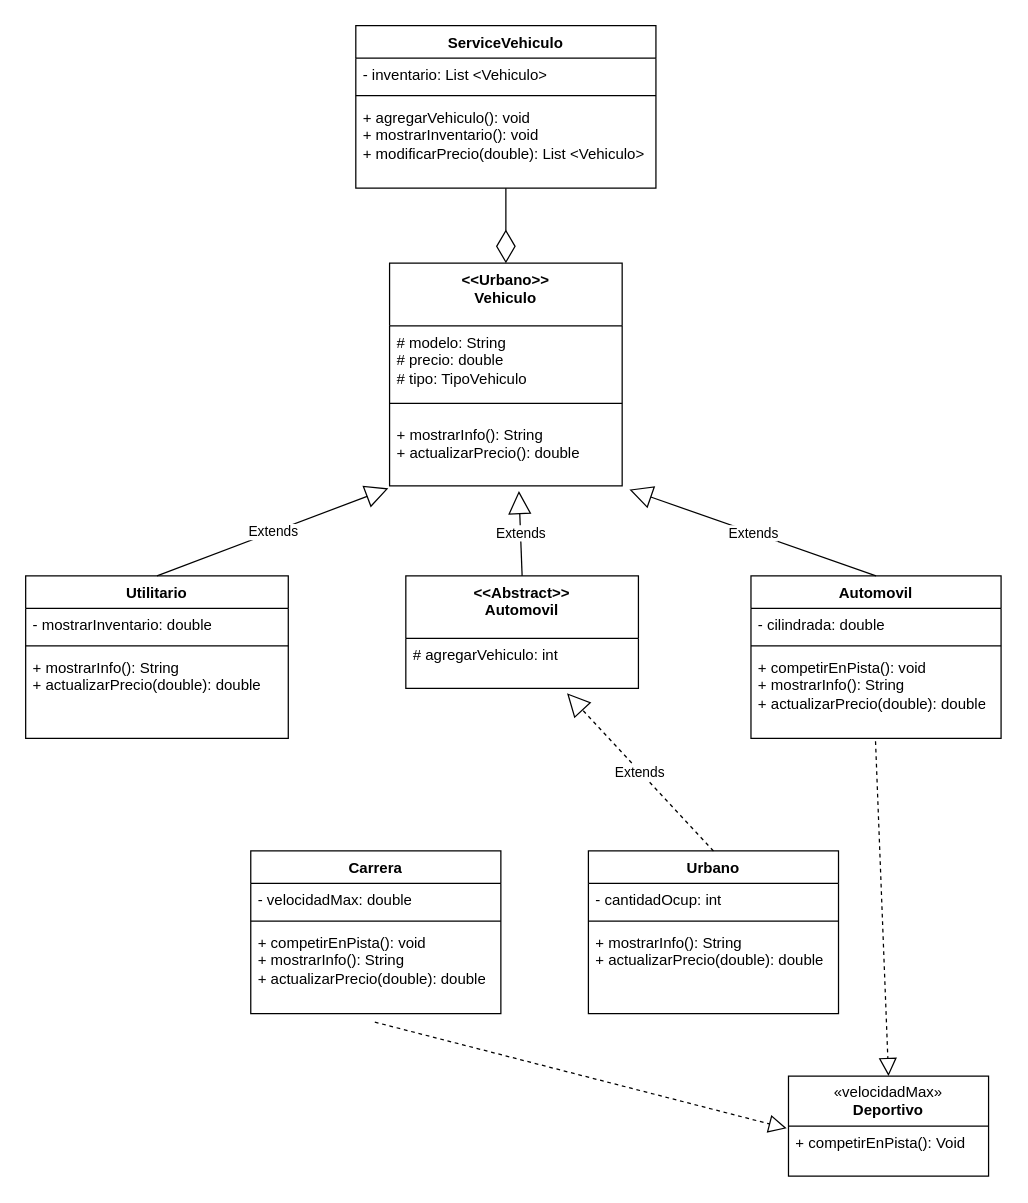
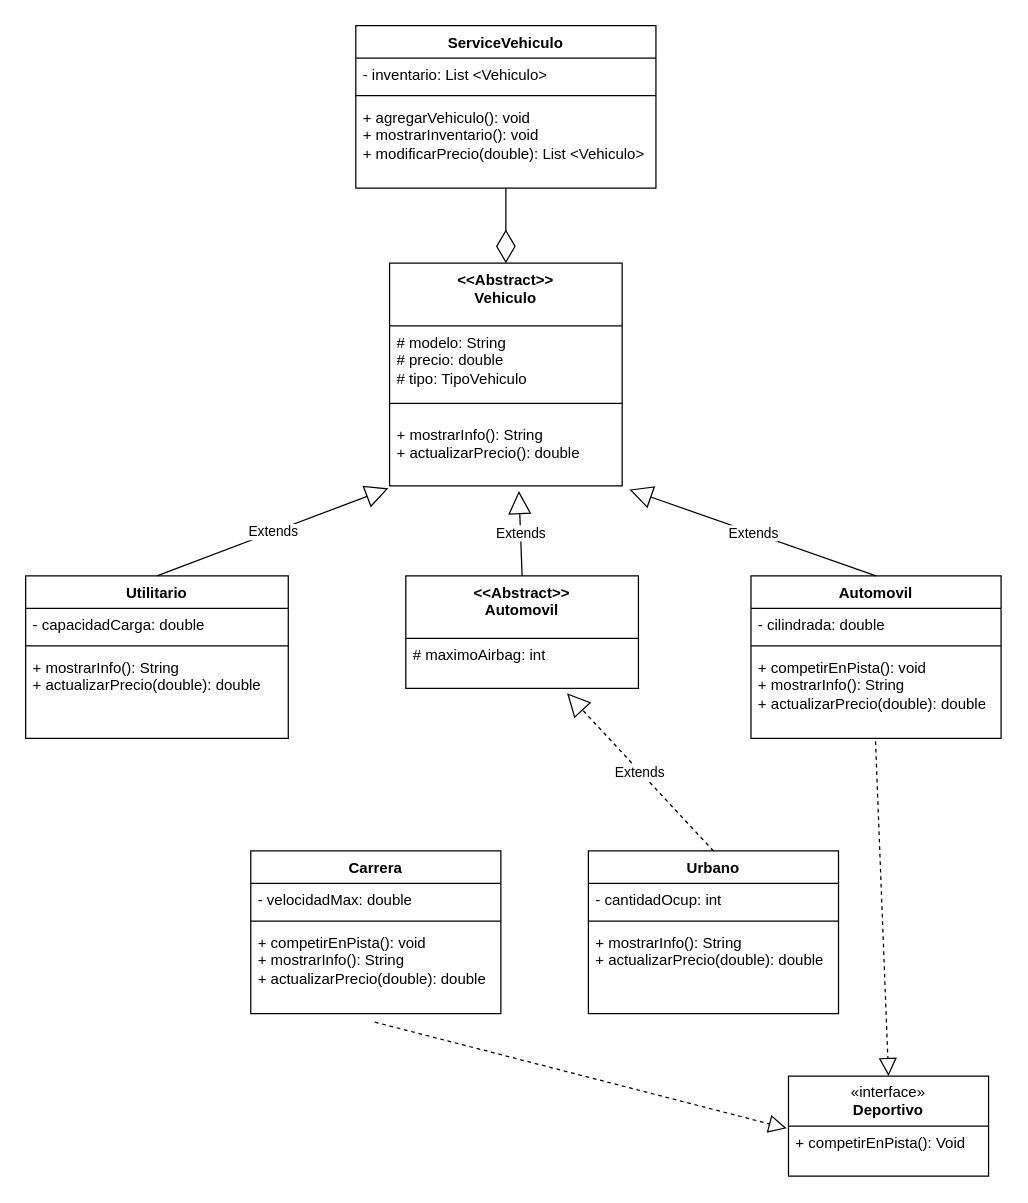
(506, 290) -> (506, 290)
(137, 626) -> (124, 626)
(494, 656) -> (481, 656)
(888, 1101) -> (888, 1101)
